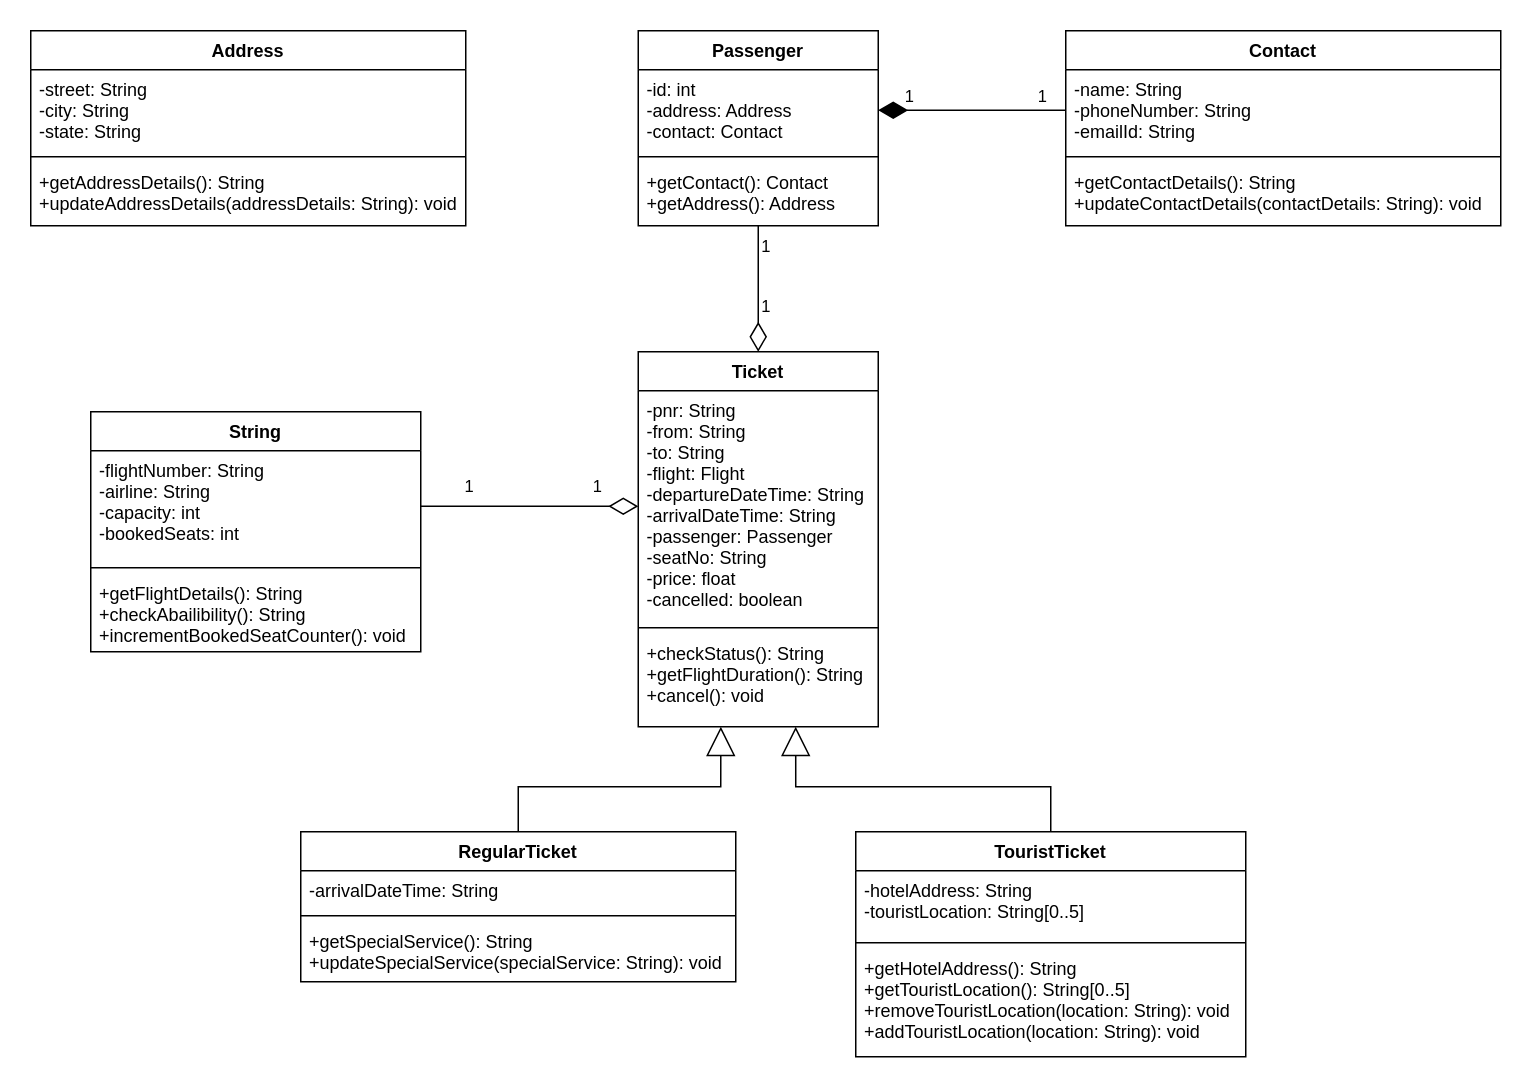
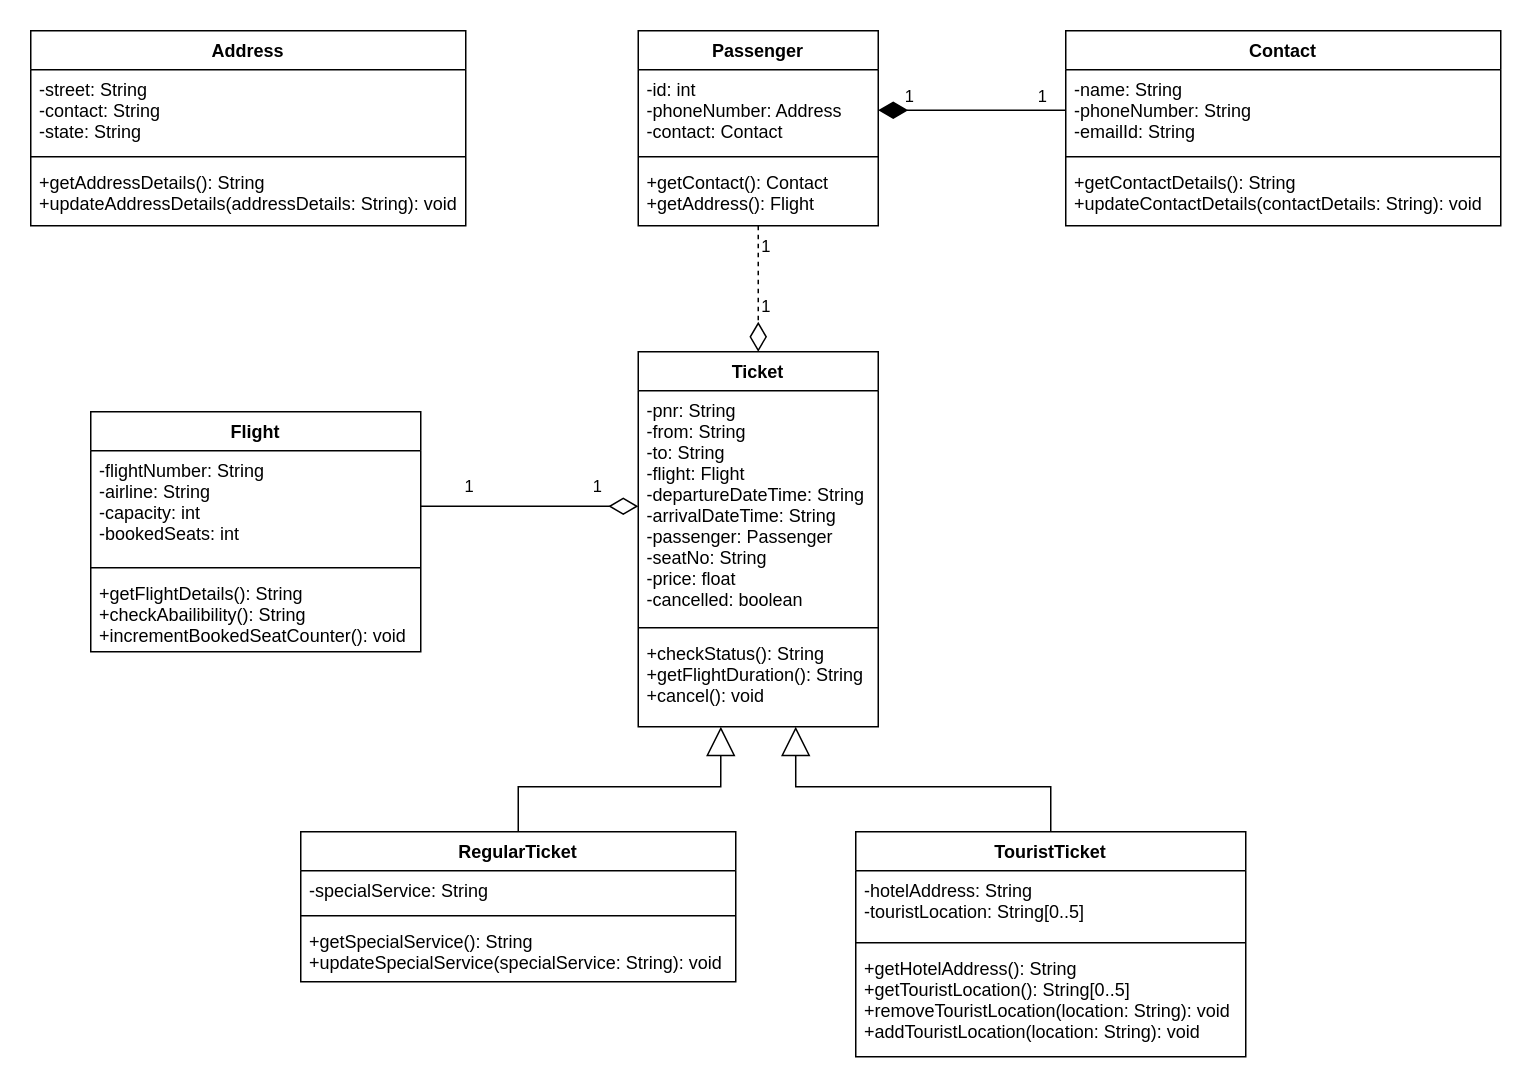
(108, 90) -> (108, 90)
(677, 90) -> (677, 90)
(753, 183) -> (753, 183)
(758, 275) -> (758, 275)
(255, 432) -> (255, 432)
(416, 891) -> (411, 891)
